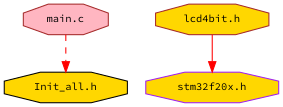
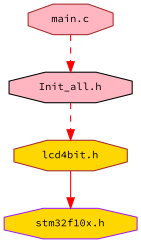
(66, 87) -> (71, 87)
(212, 87) -> (71, 224)
none -> (71, 116)
